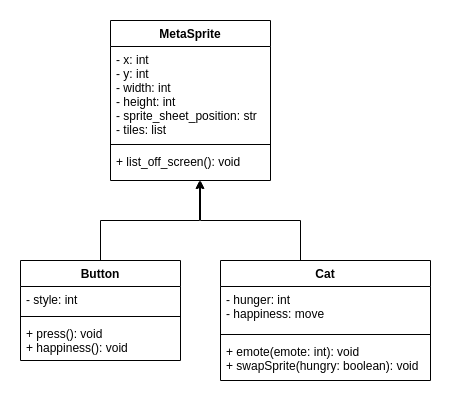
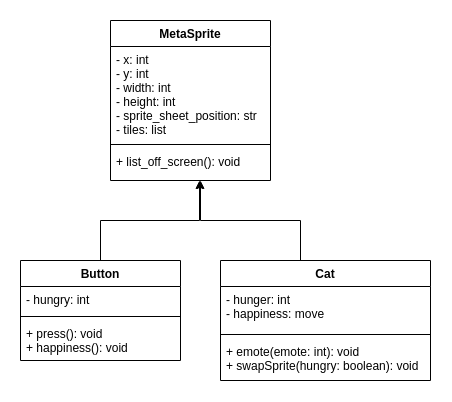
(59, 300) -> (63, 300)
